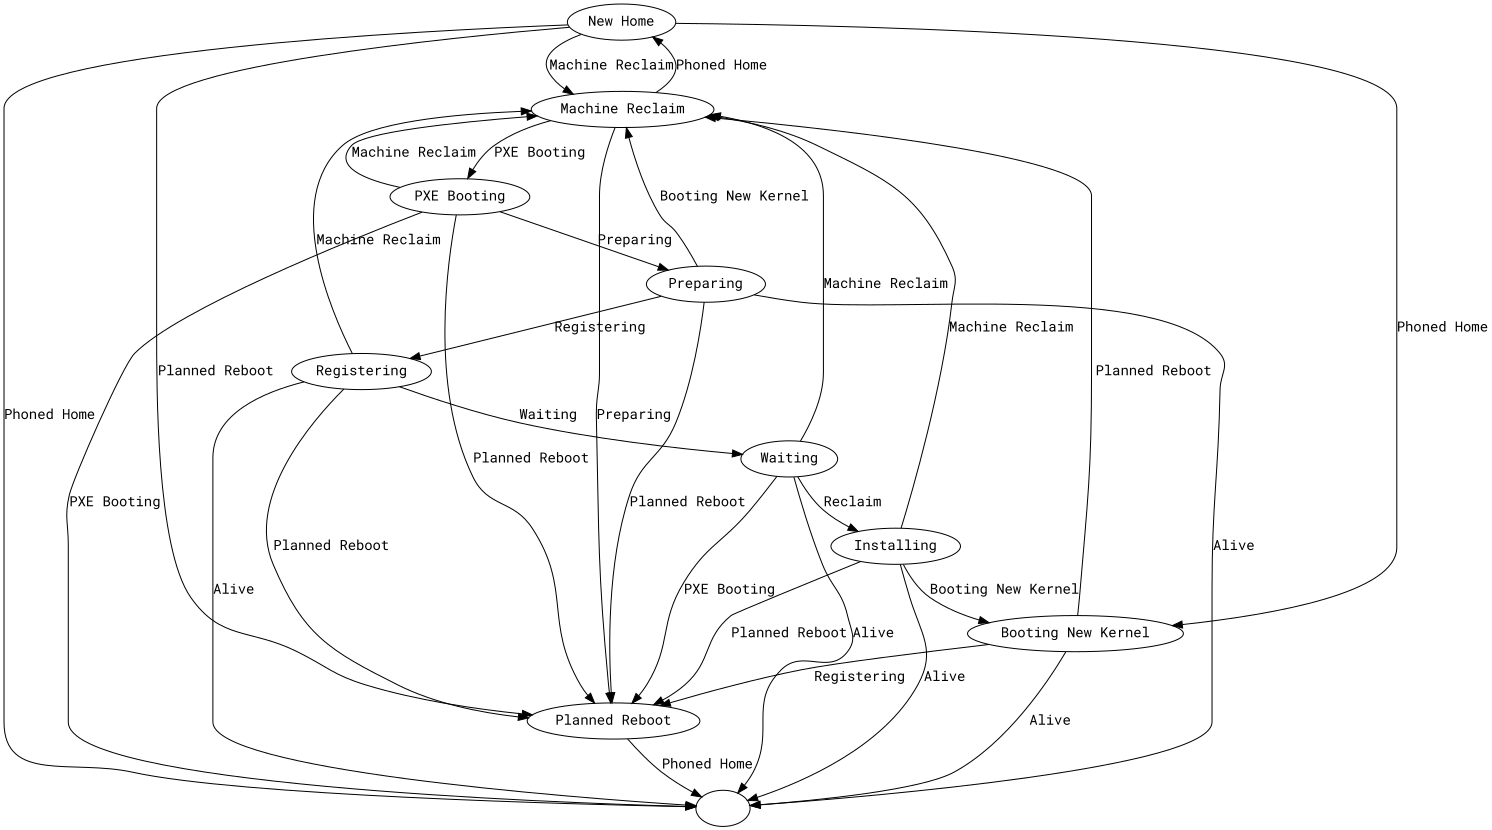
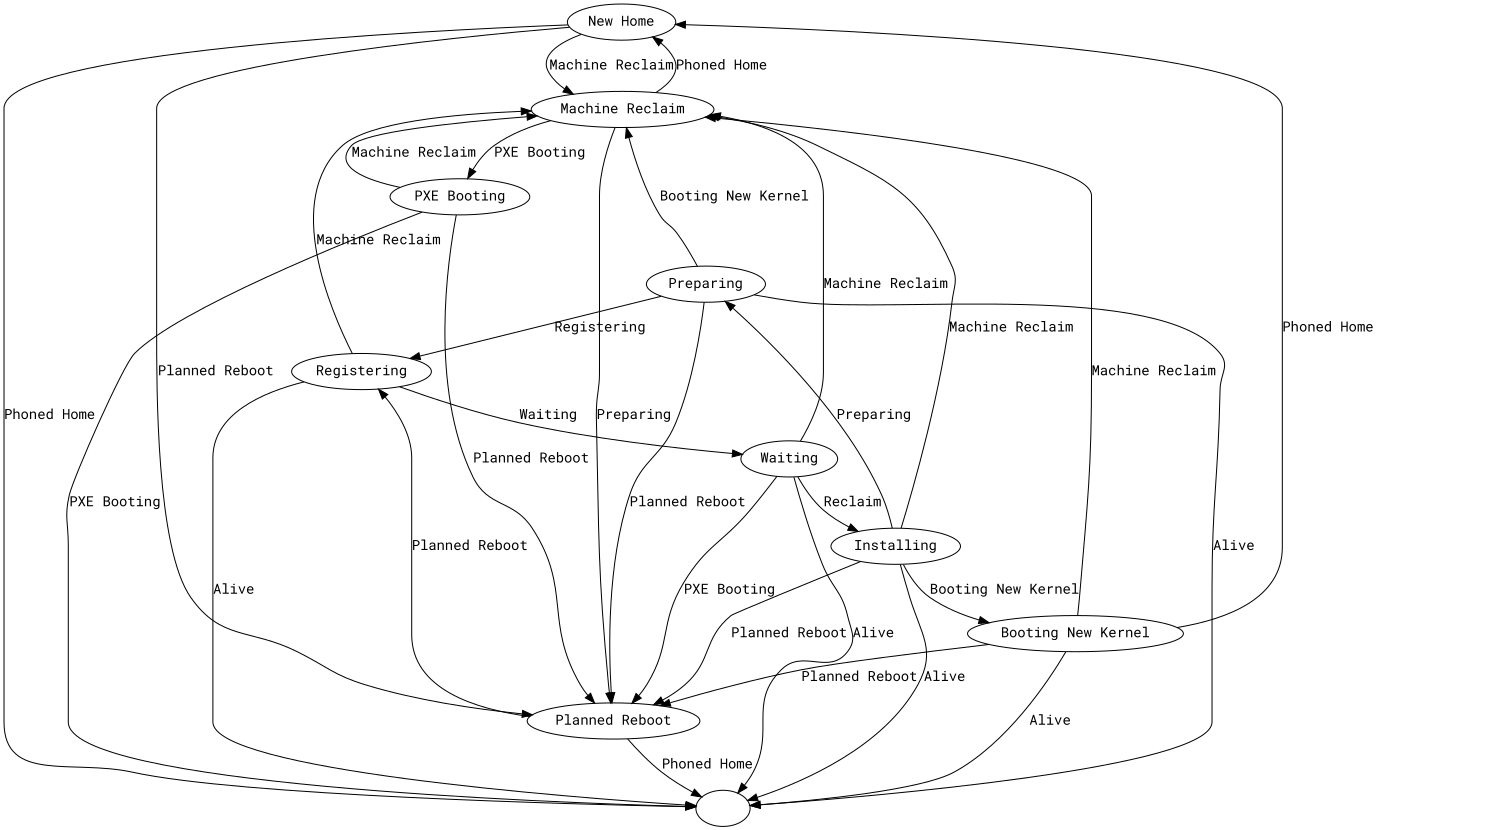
(1376, 87) -> (1273, 98)
(579, 239) -> (827, 408)
(1154, 372) -> (1154, 372)
(297, 611) -> (412, 591)
(860, 677) -> (860, 677)
